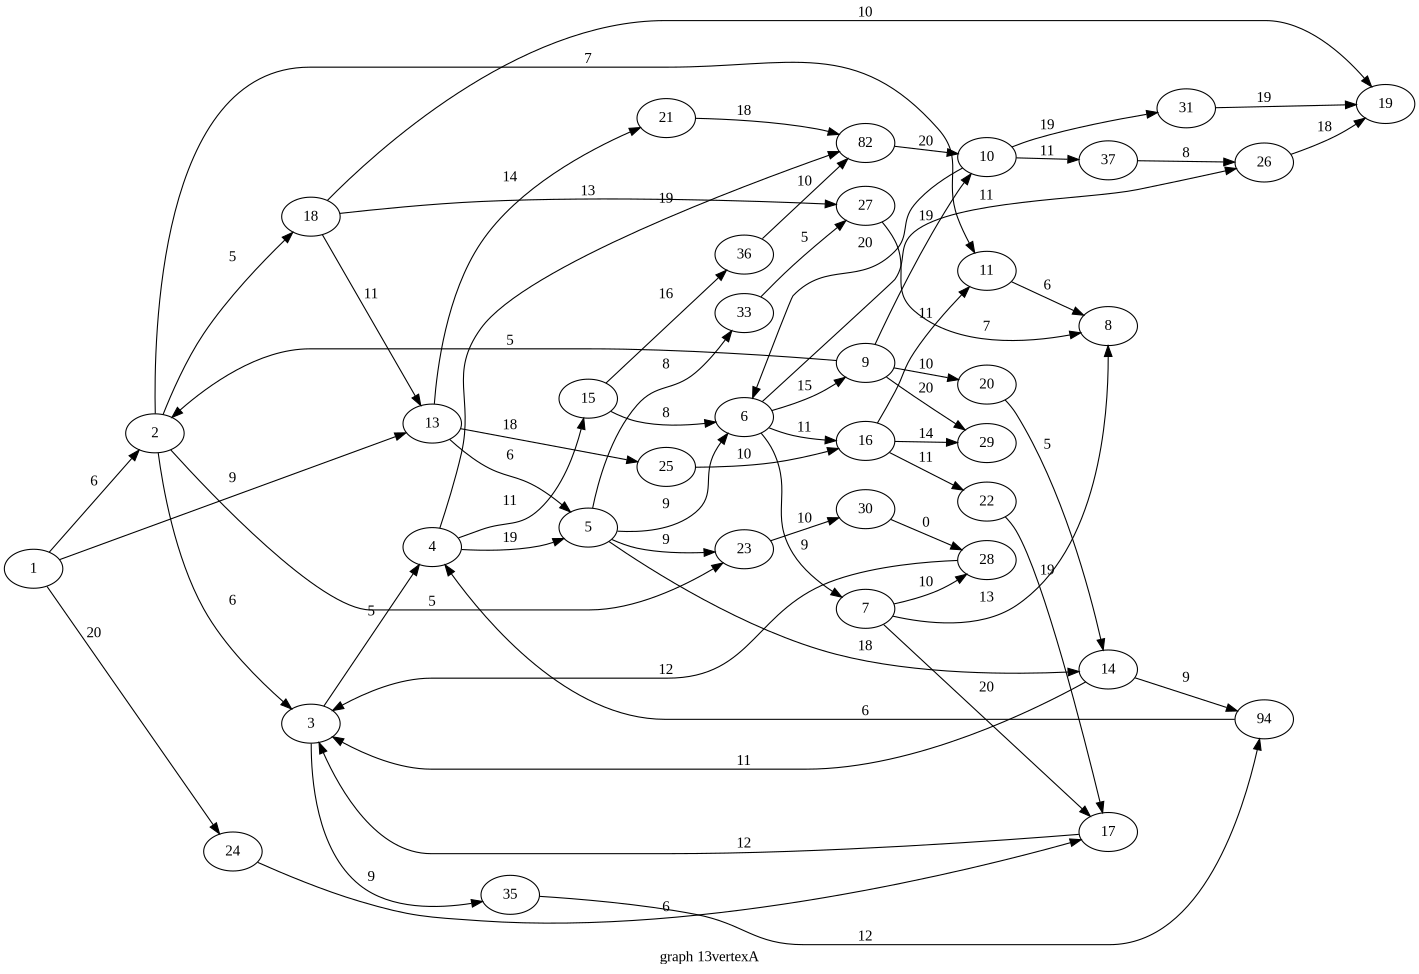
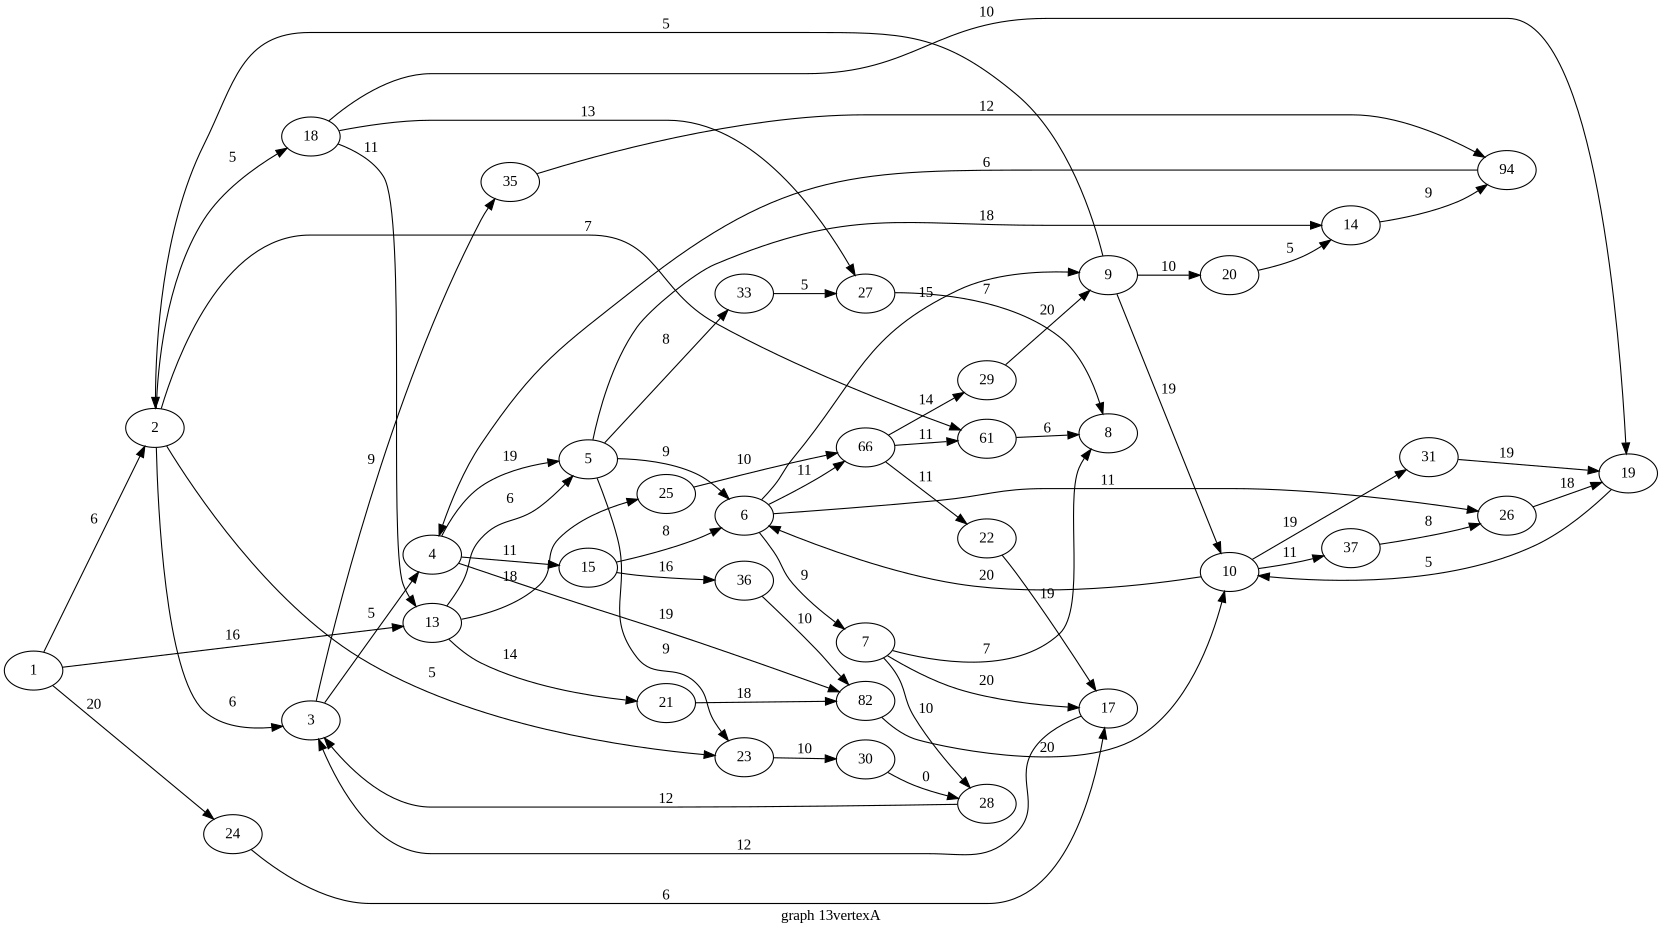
(987, 271) -> (987, 439)
(921, 401) -> (1040, 335)
(866, 441) -> (866, 447)
(233, 478) -> (233, 635)
none -> (1451, 571)
(987, 597) -> (987, 649)
(720, 769) -> none
